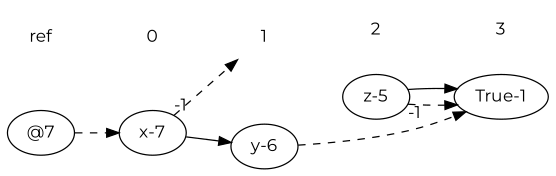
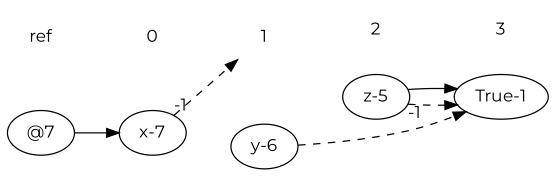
(91, 133) -> (91, 133)
(202, 139) -> none
